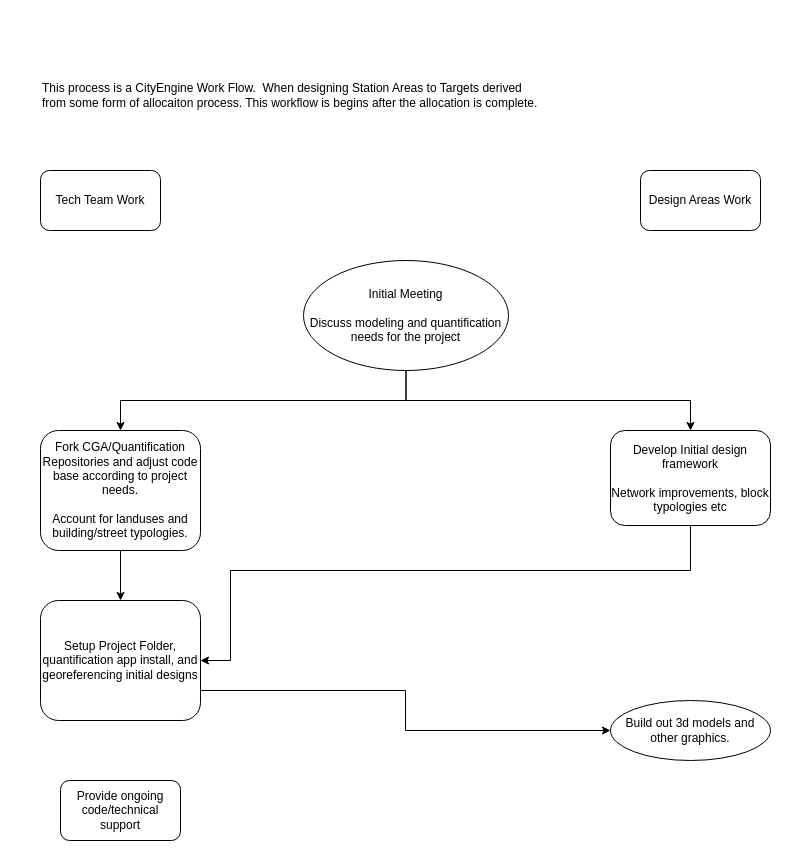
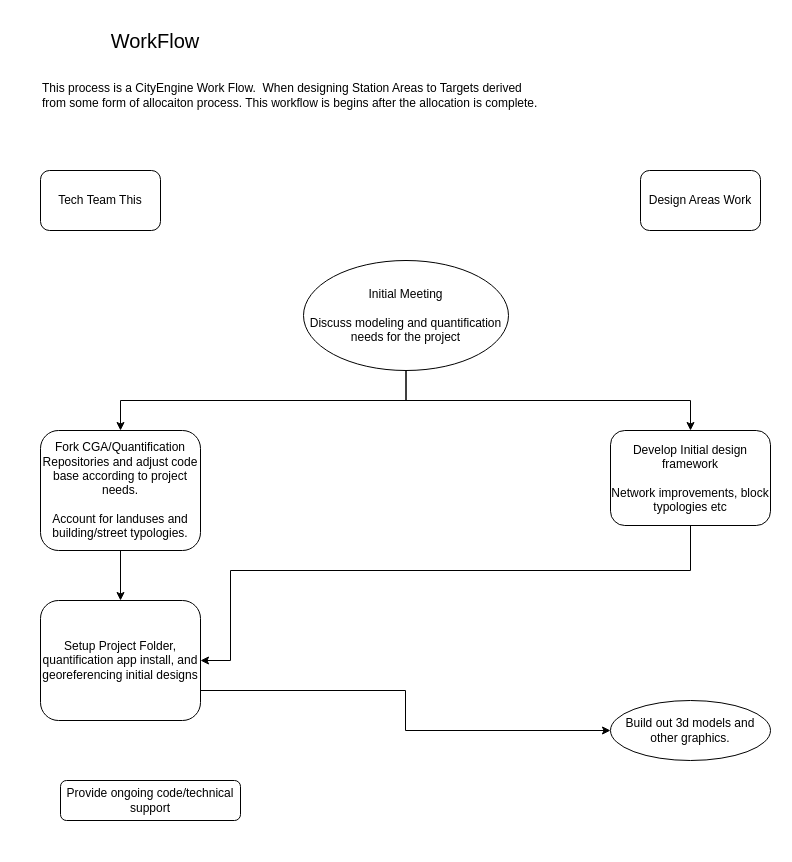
none -> (156, 41)
(101, 201) -> (101, 201)
(121, 811) -> (151, 801)
